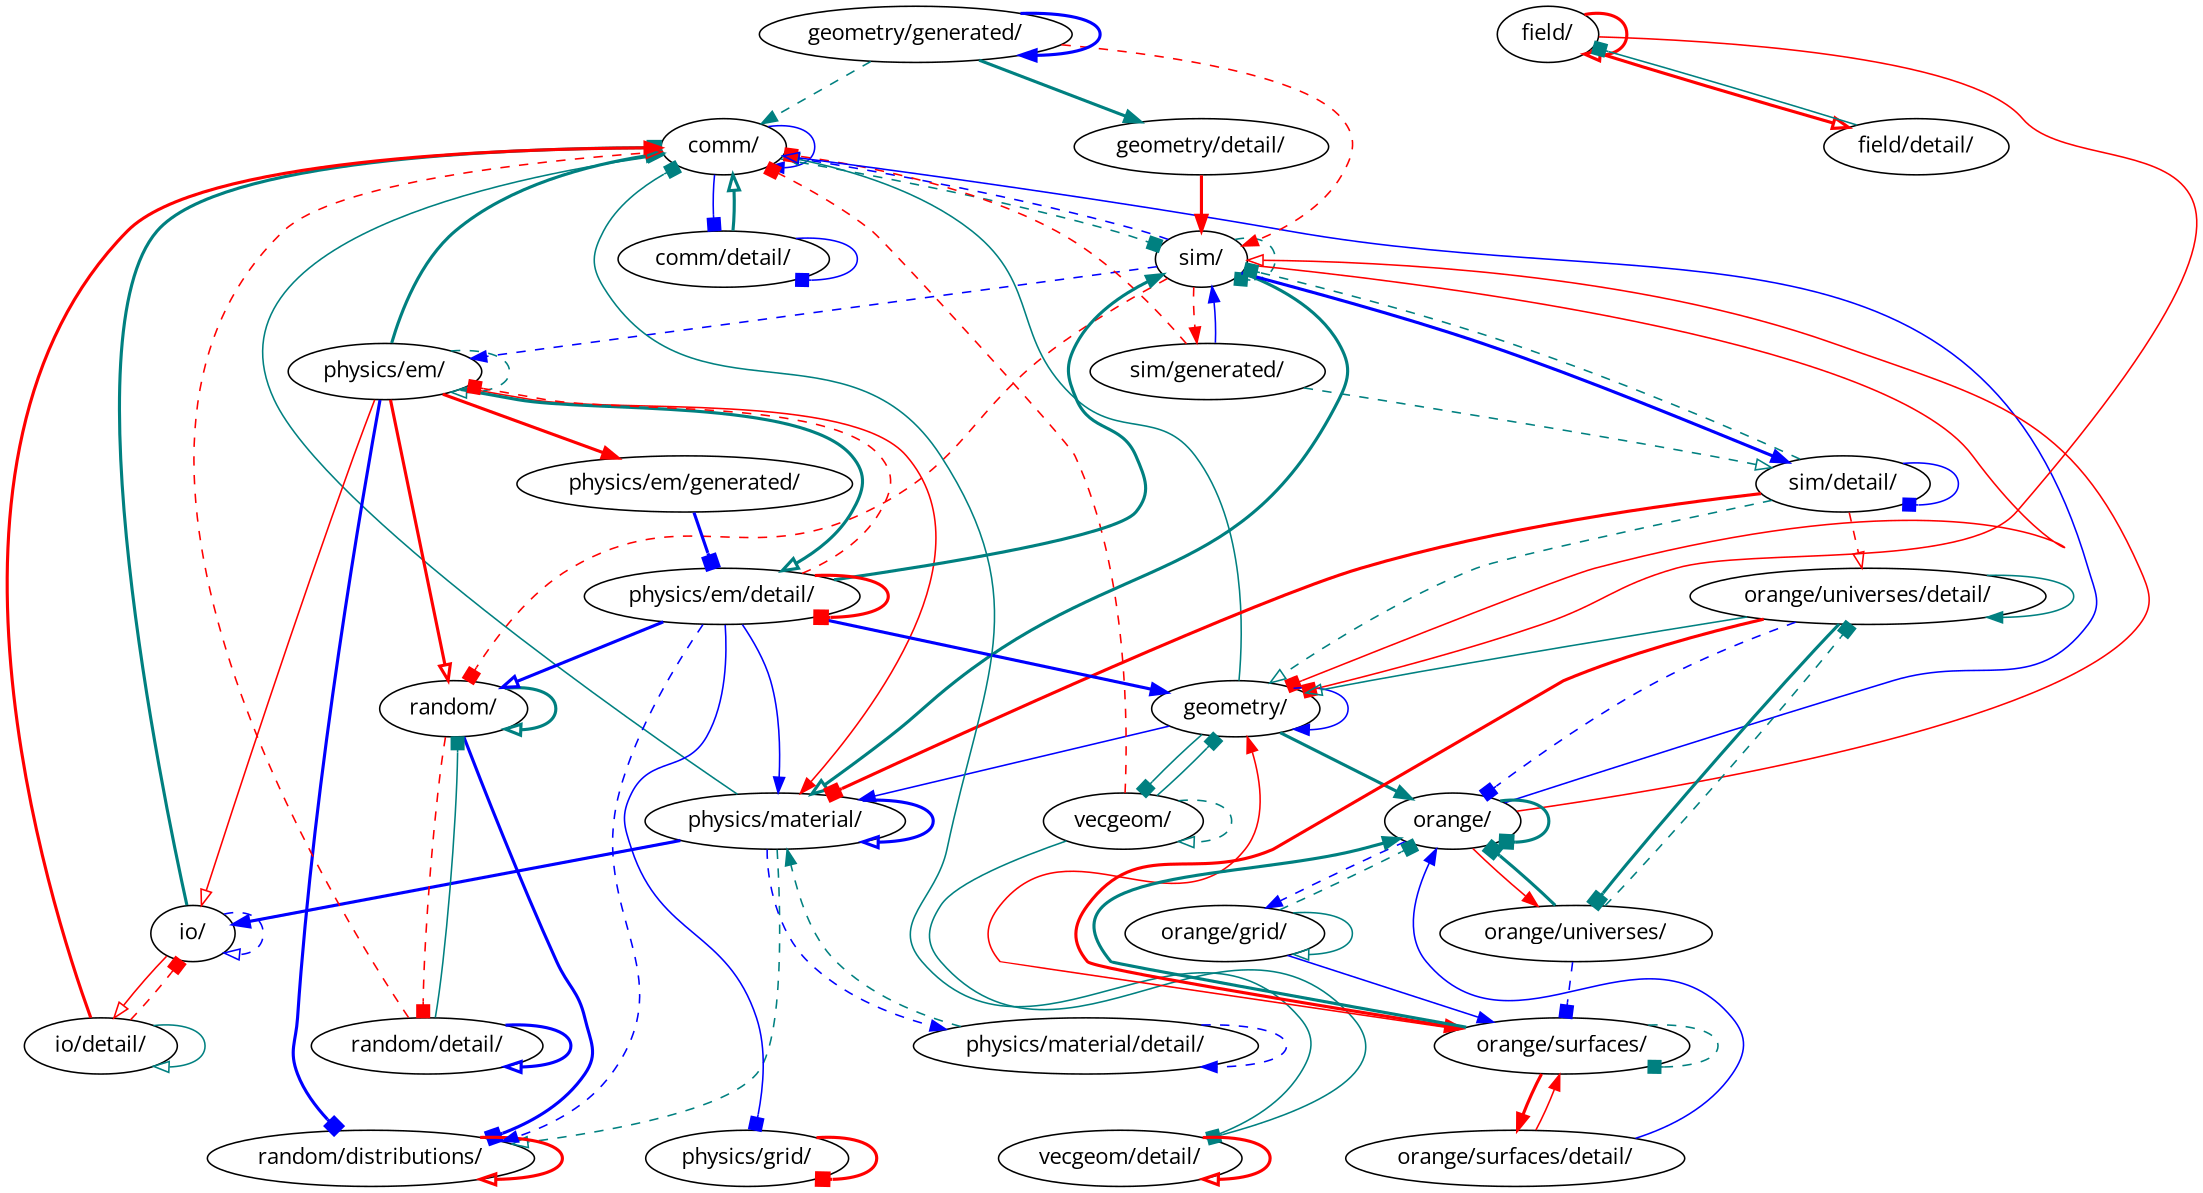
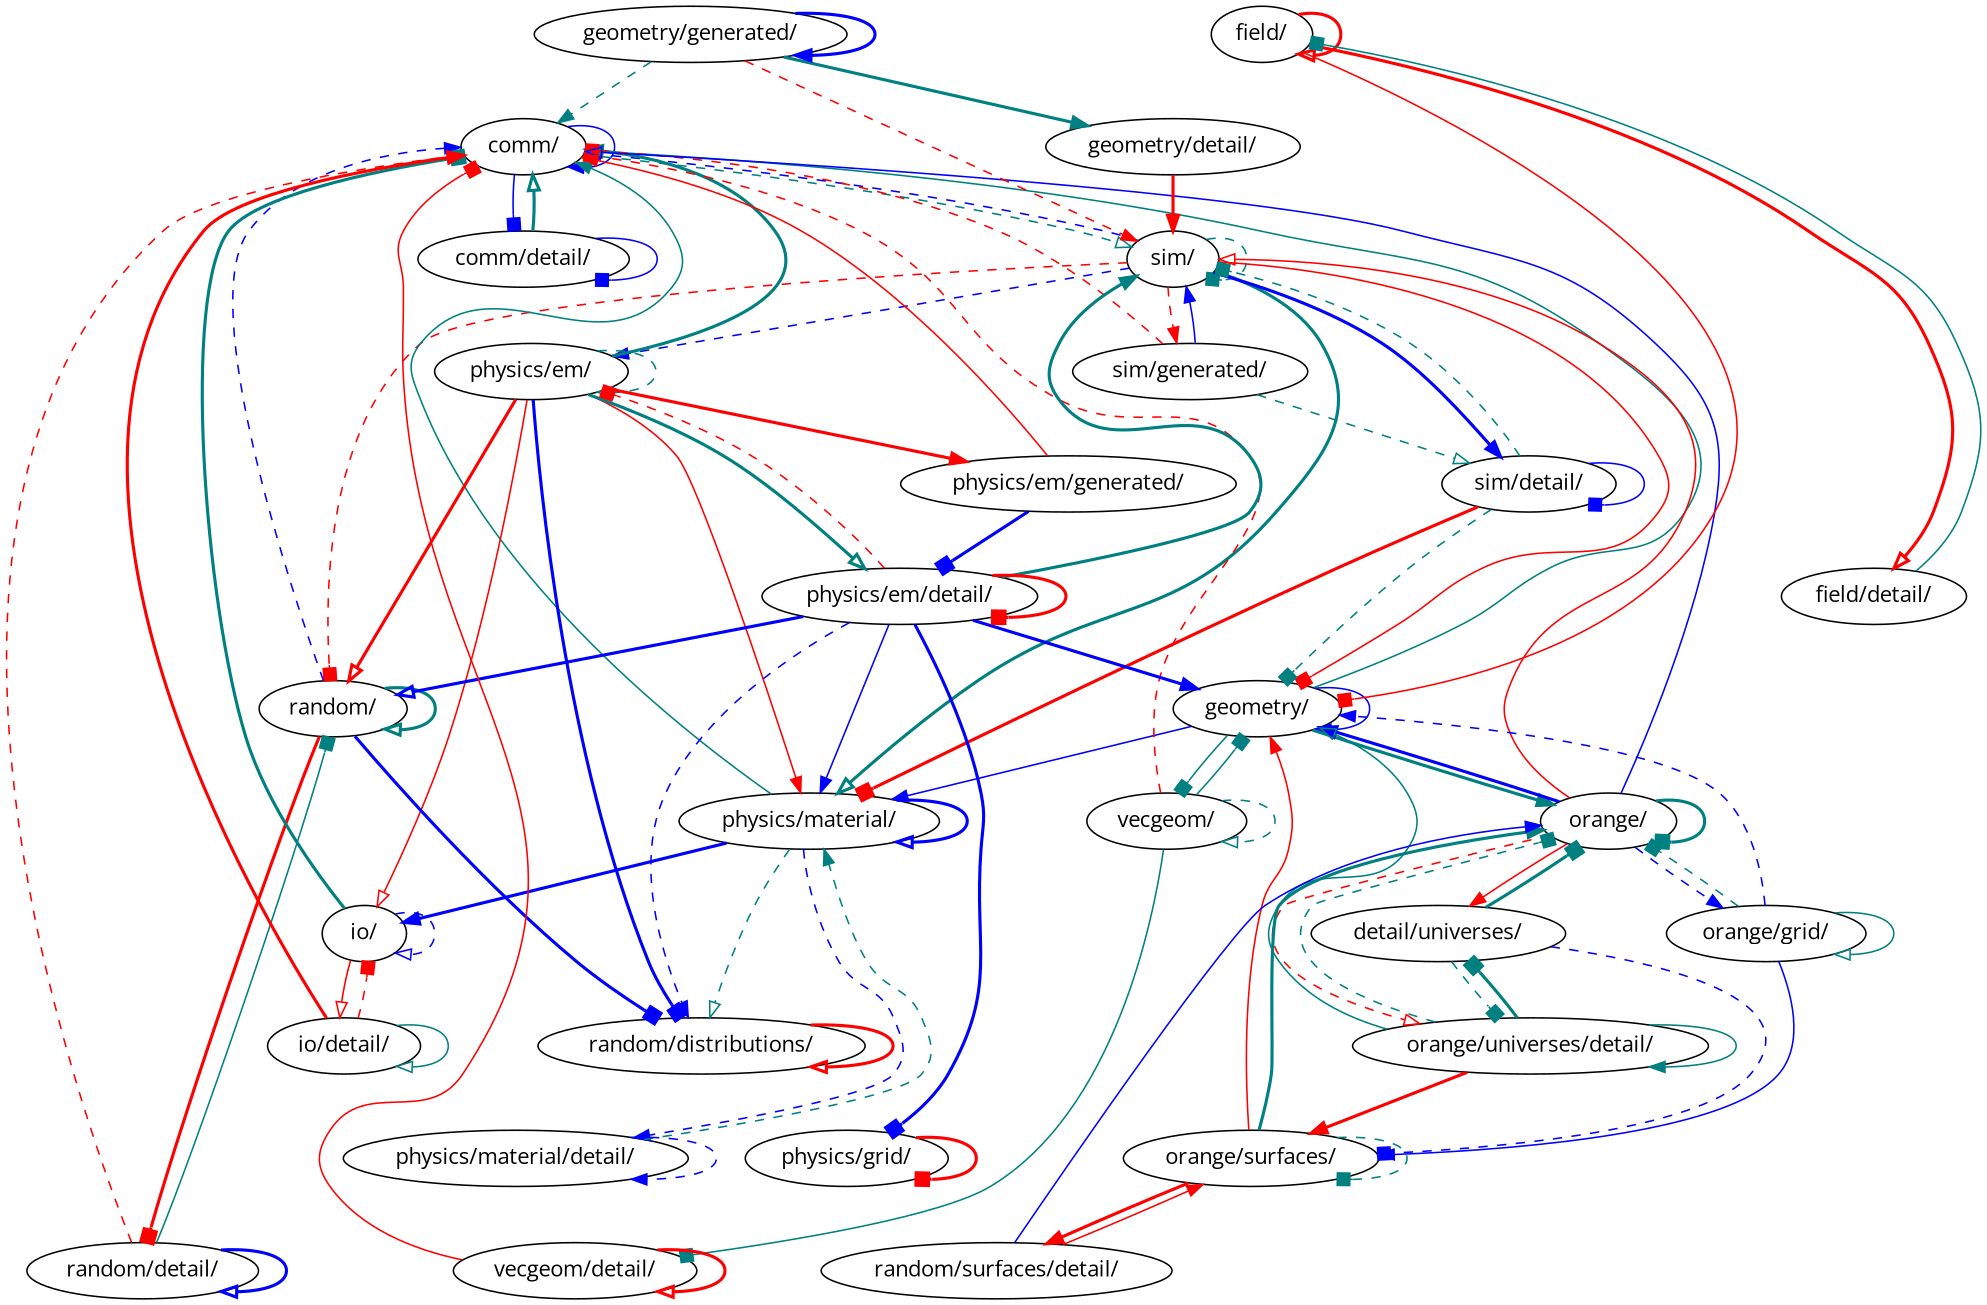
(964, 195) -> (852, 189)
none -> (851, 264)
none -> (237, 351)
(1854, 534) -> (1321, 893)
(1516, 557) -> (1389, 585)
(1639, 691) -> (1310, 909)
(985, 693) -> (515, 792)
none -> (1602, 749)
none -> (1448, 766)
(640, 868) -> (980, 879)
(431, 869) -> (231, 980)
(1576, 934) -> (1438, 934)
(1515, 1158) -> (997, 1271)
